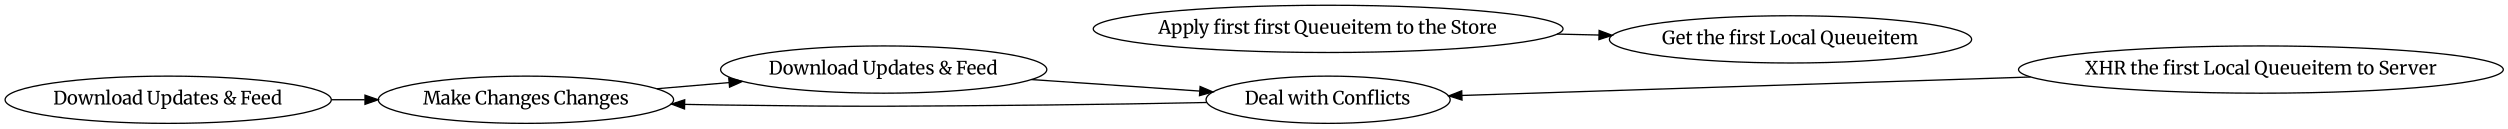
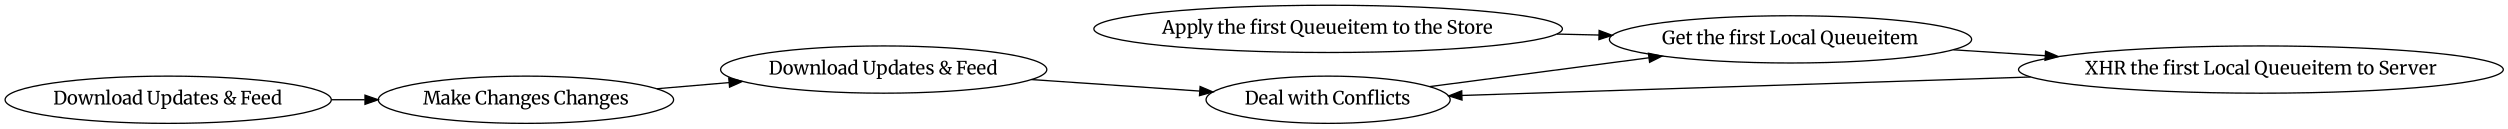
(1328, 29) -> (1328, 29)
none -> (1999, 53)
(946, 106) -> (1539, 72)
